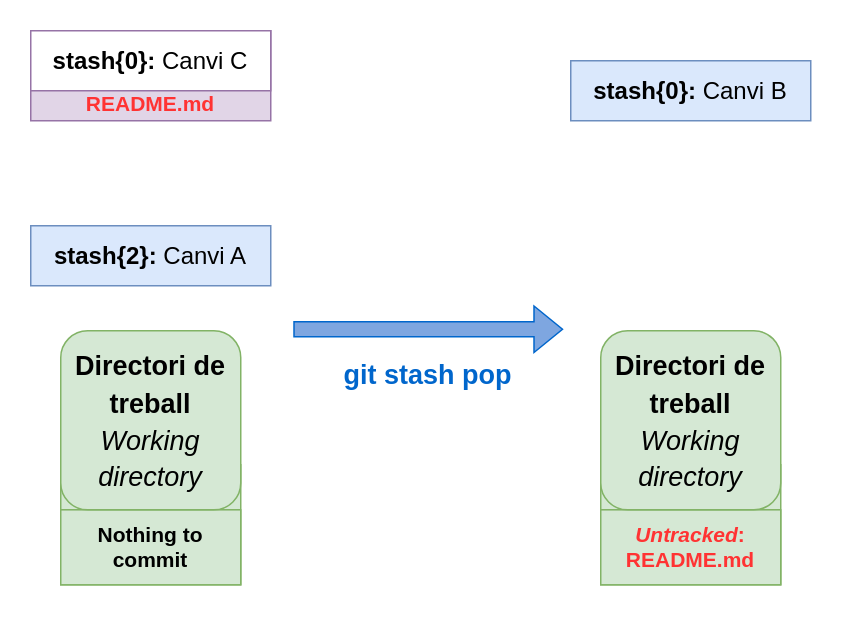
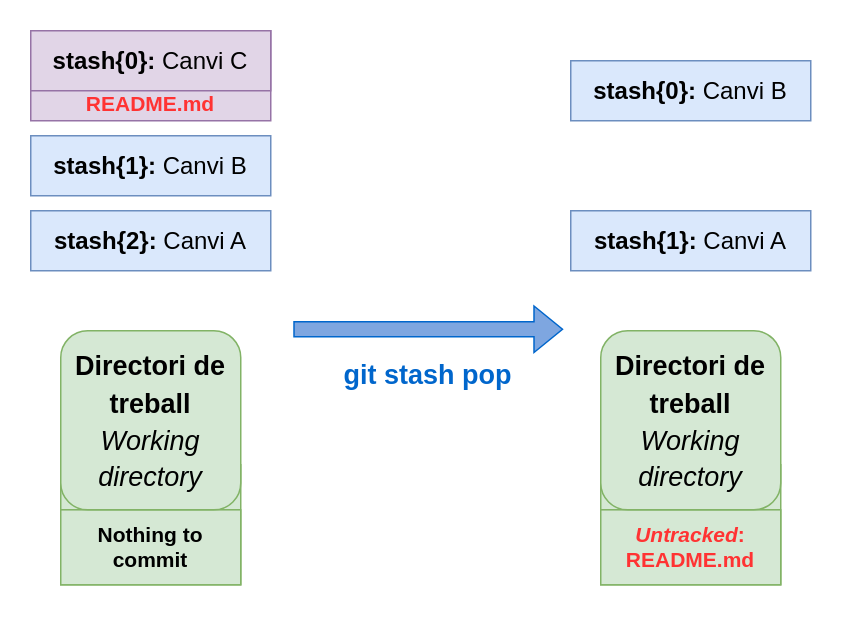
(151, 61) -> (151, 61)
none -> (151, 166)
none -> (691, 241)
(151, 256) -> (151, 241)
